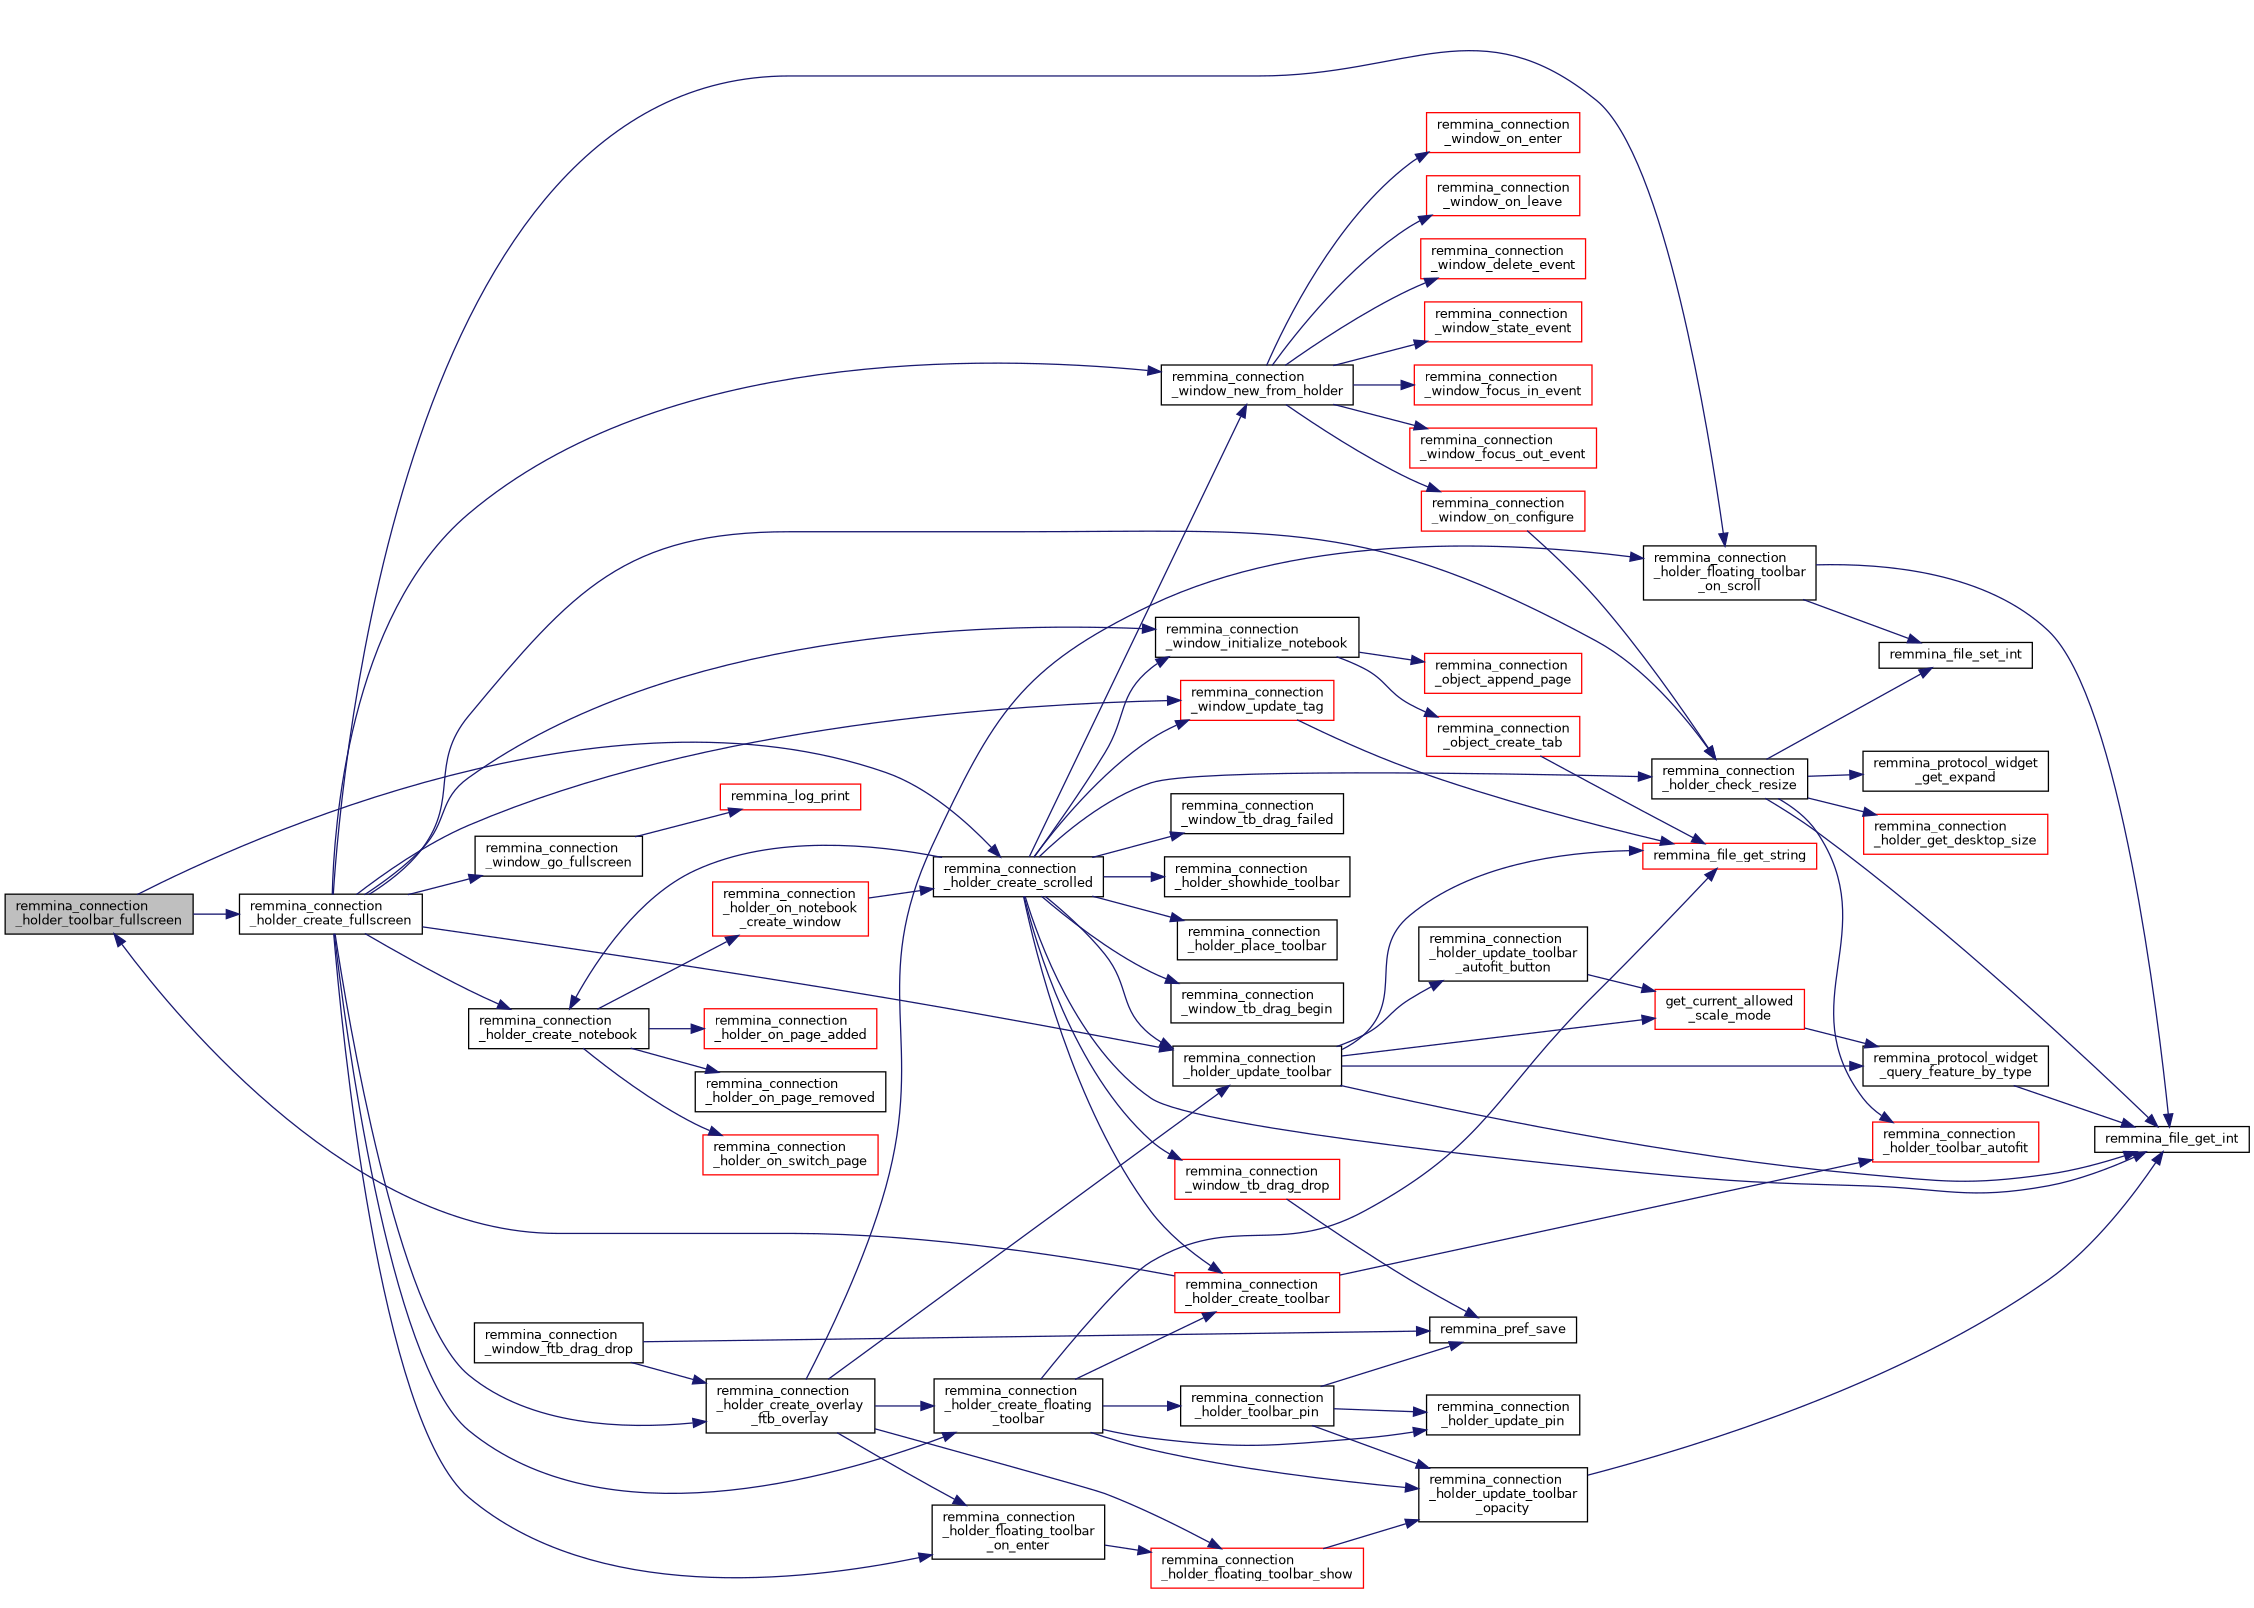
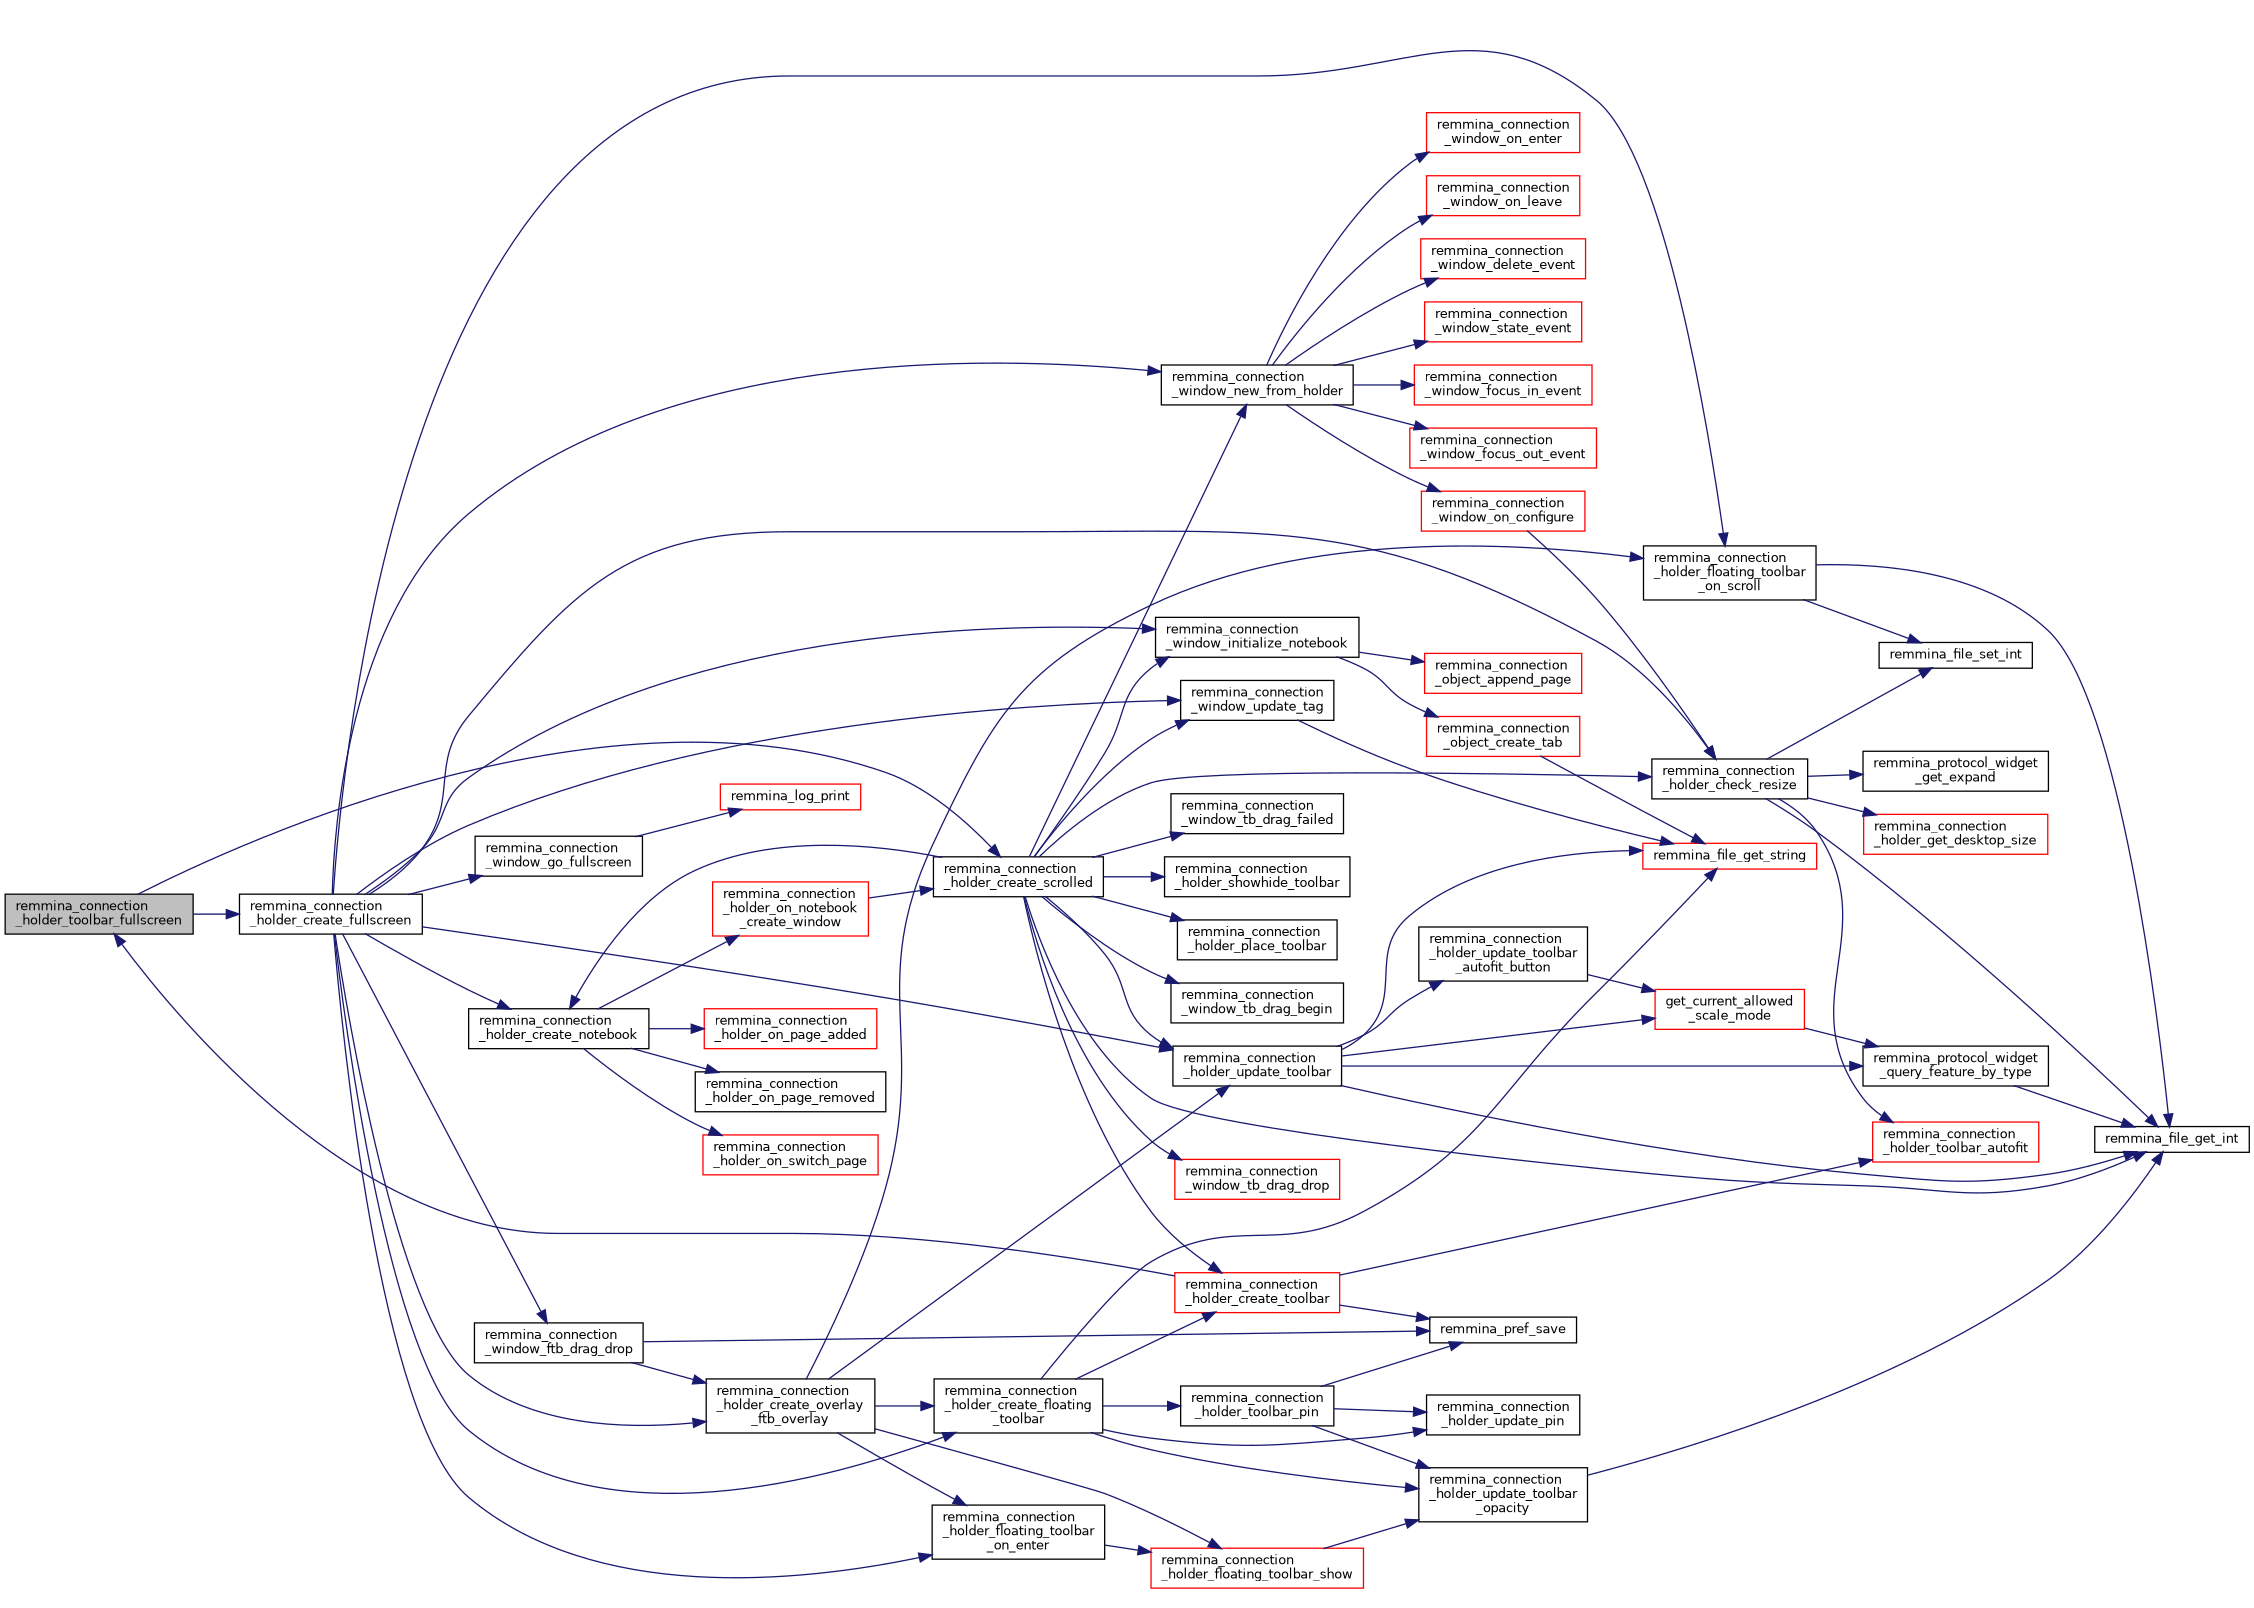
(1257, 700) -> (1257, 700)
none -> (442, 1123)
(1375, 1258) -> (1378, 1311)
